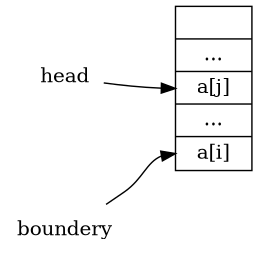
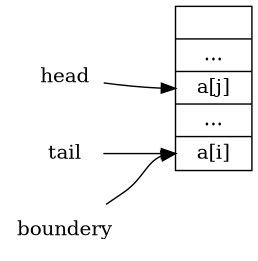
none -> (65, 154)
